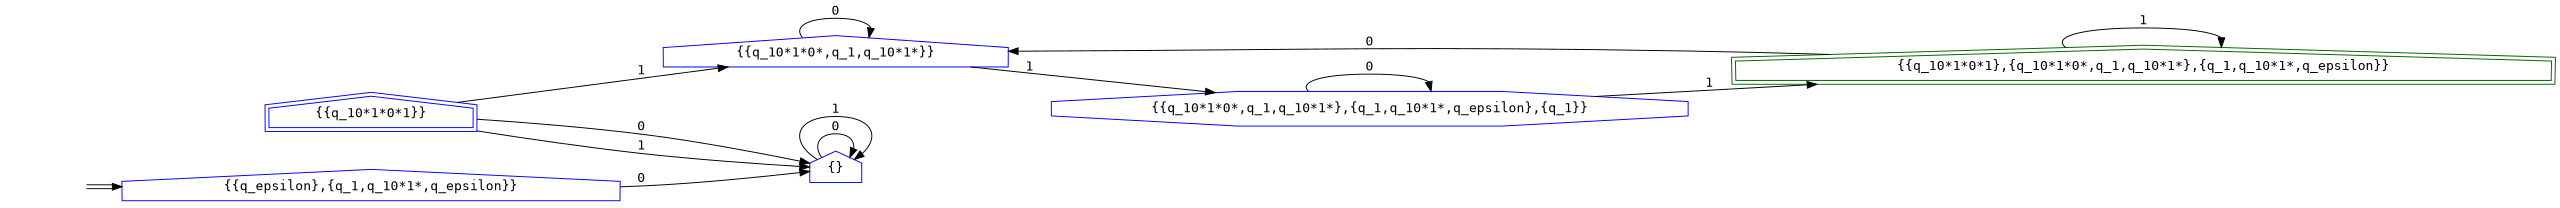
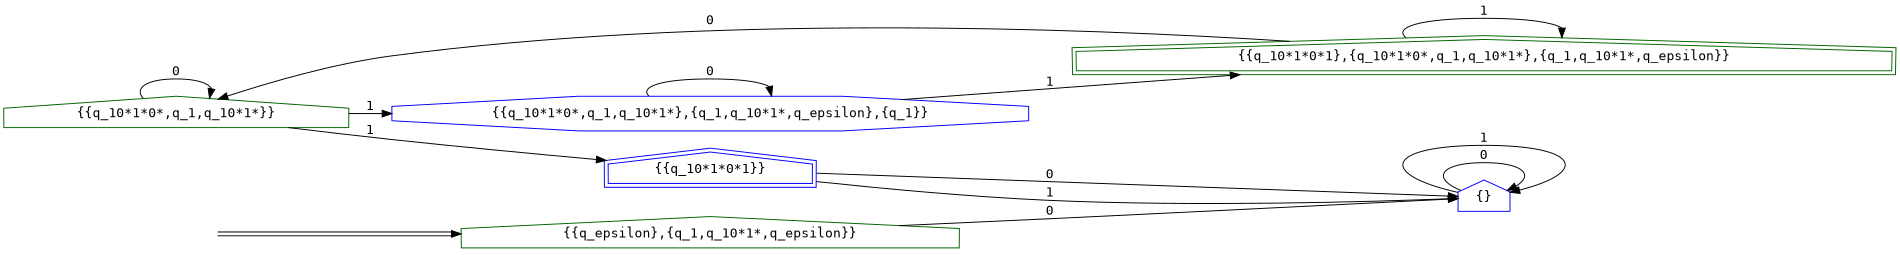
(836, 53) -> (176, 114)
(588, 85) -> (442, 145)
(371, 187) -> (710, 234)
